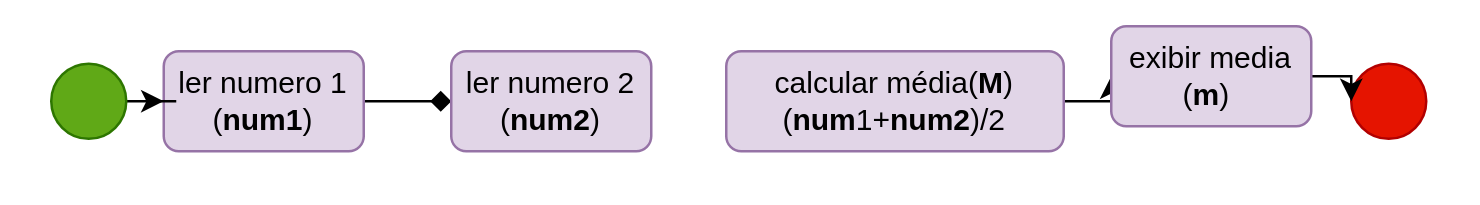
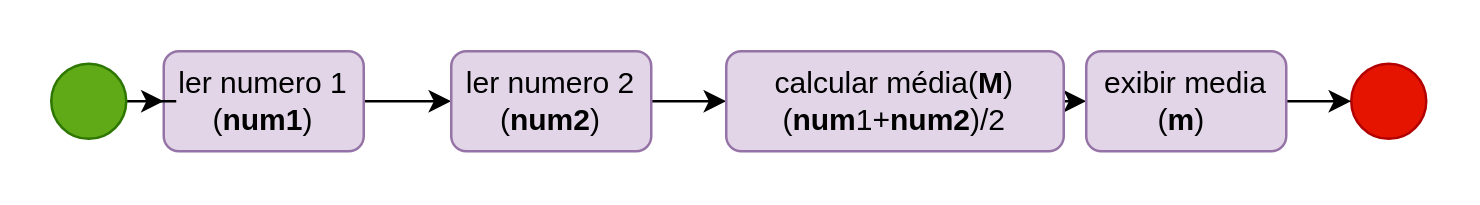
(1211, 76) -> (1186, 101)
(431, 101) -> (432, 101)
none -> (680, 101)
